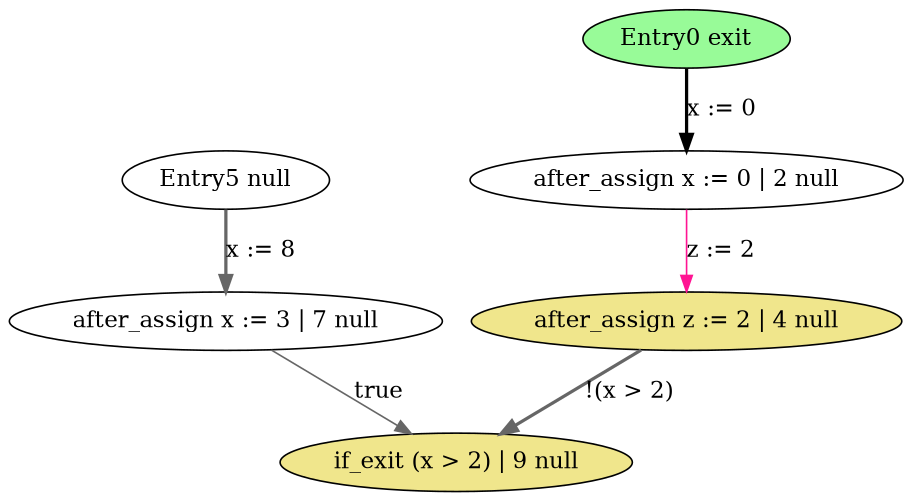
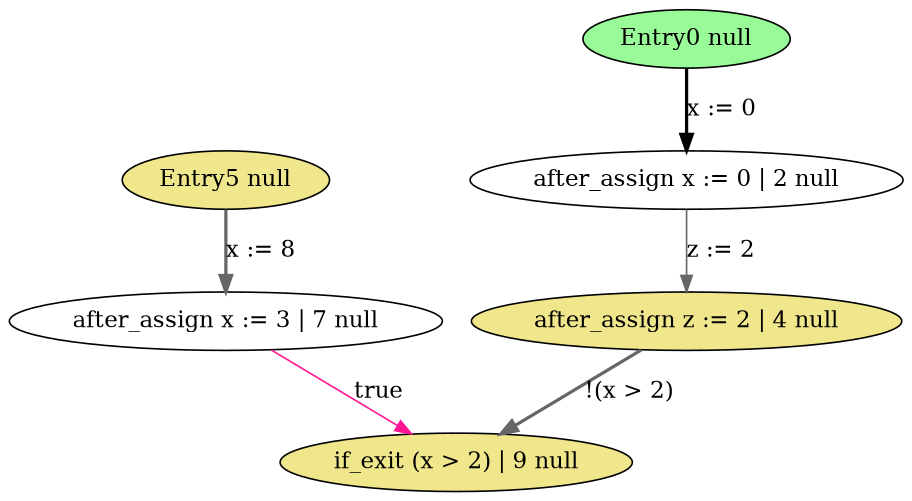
(687, 39) -> (687, 39)
(226, 180) -> (226, 180)
(687, 242) -> (687, 242)
(334, 388) -> (334, 388)
